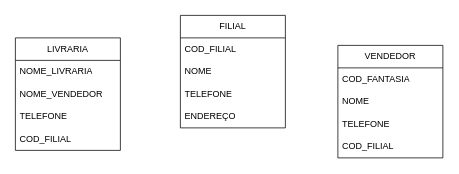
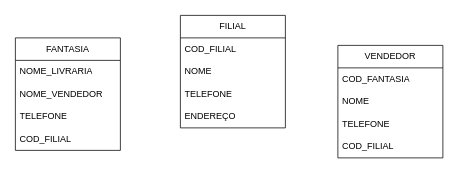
(68, 49) -> (68, 49)
